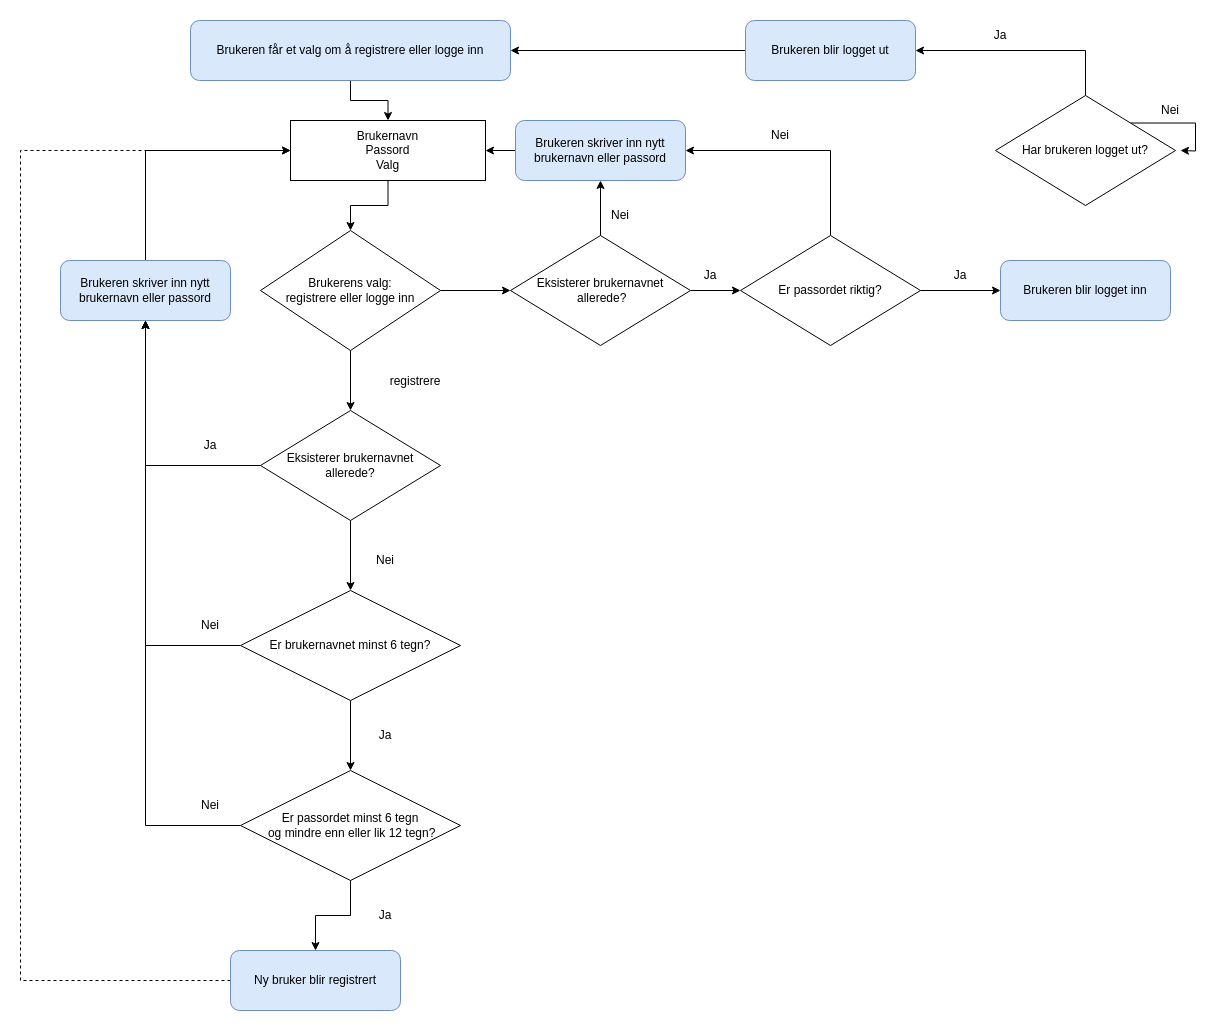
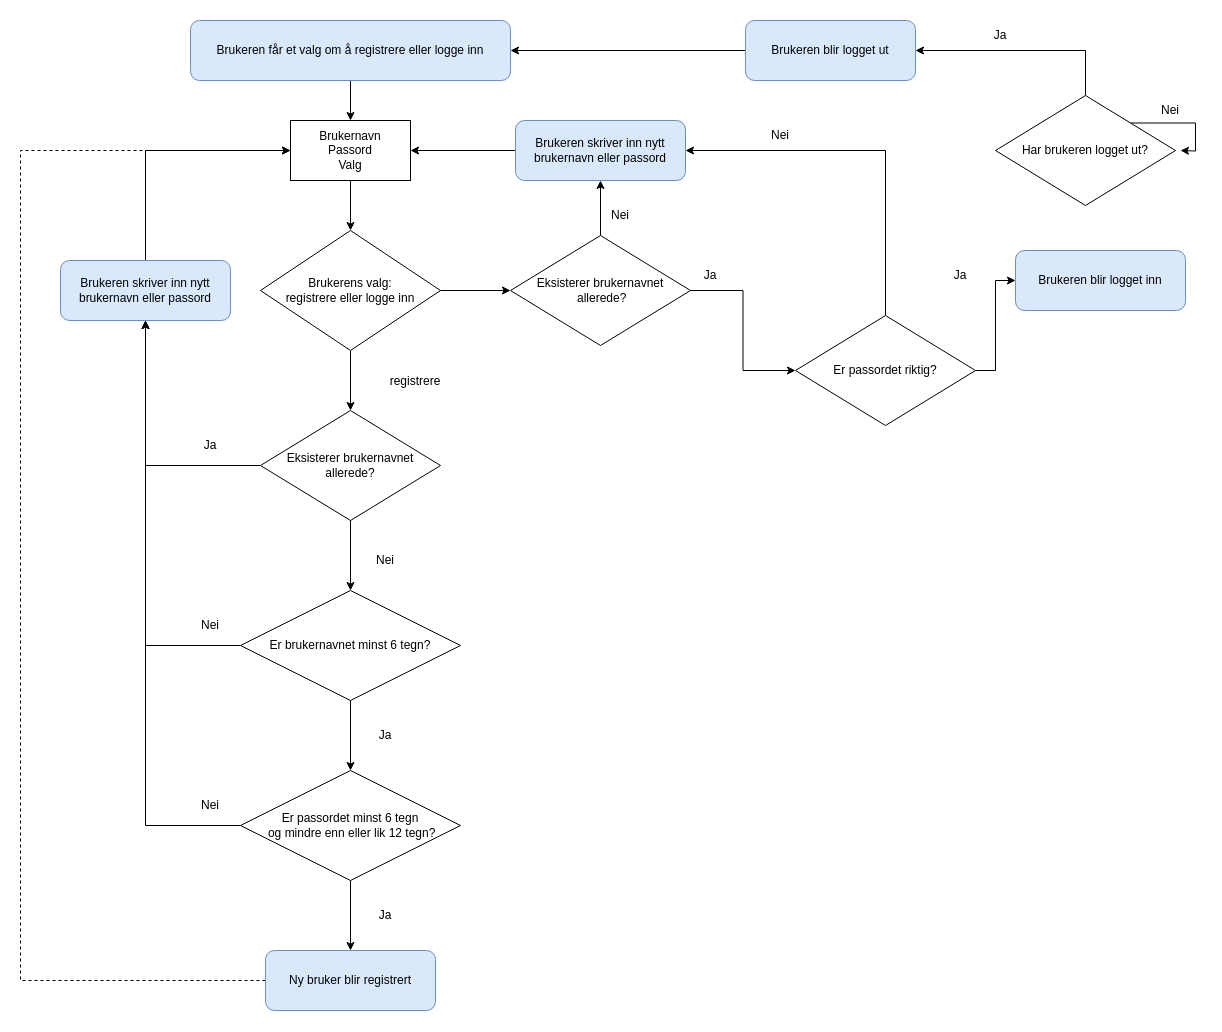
(388, 151) -> (351, 151)
(831, 291) -> (886, 371)
(1086, 291) -> (1101, 281)
(316, 981) -> (351, 981)
